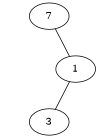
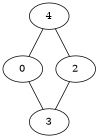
(49, 16) -> (49, 16)
none -> (23, 69)
(76, 69) -> (76, 69)
